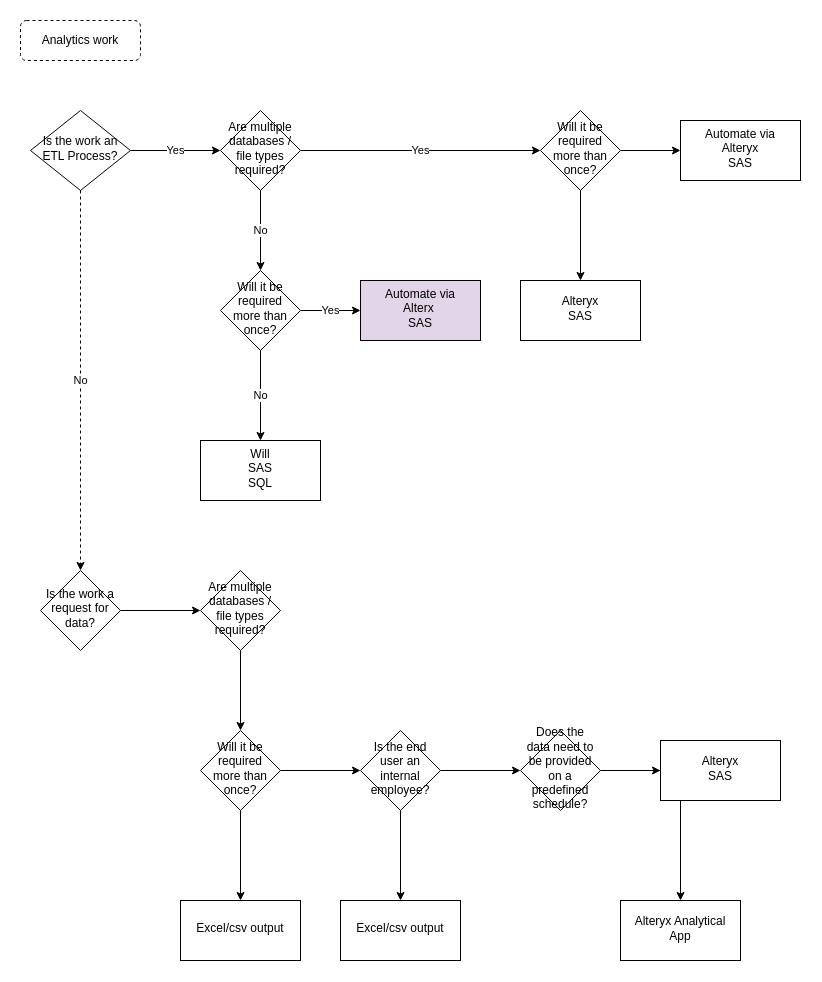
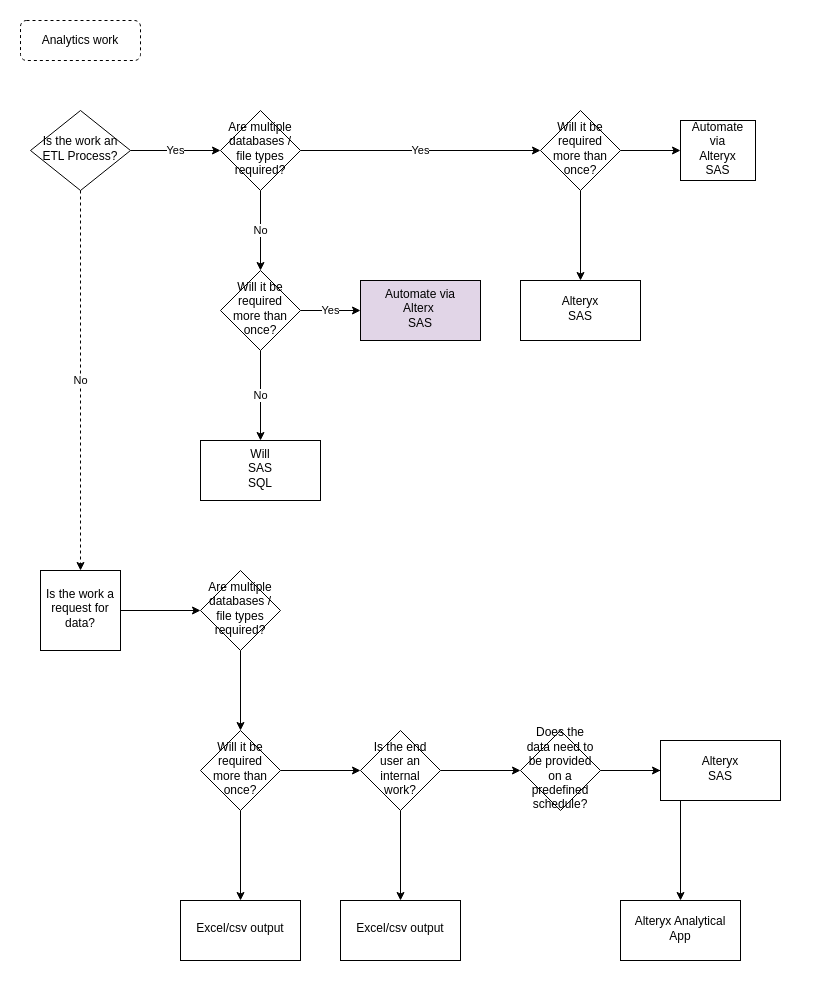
(741, 151) -> (718, 151)
(81, 611) -> (81, 611)
(401, 769) -> (401, 769)
